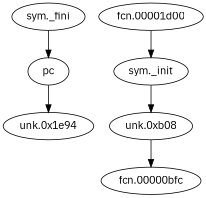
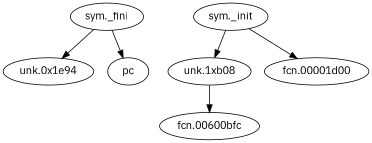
(151, 40) -> (270, 42)
(48, 95) -> (81, 41)
(151, 126) -> (210, 71)
(151, 181) -> (210, 126)
